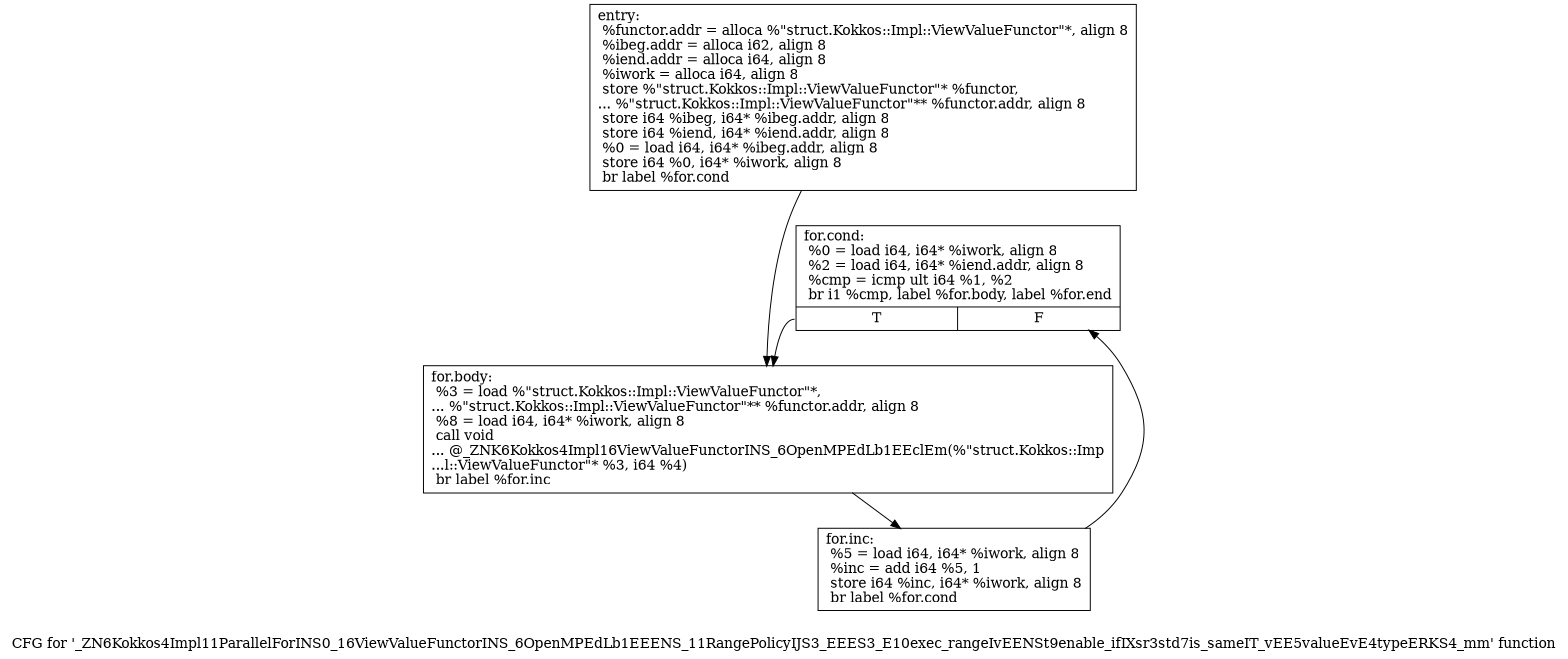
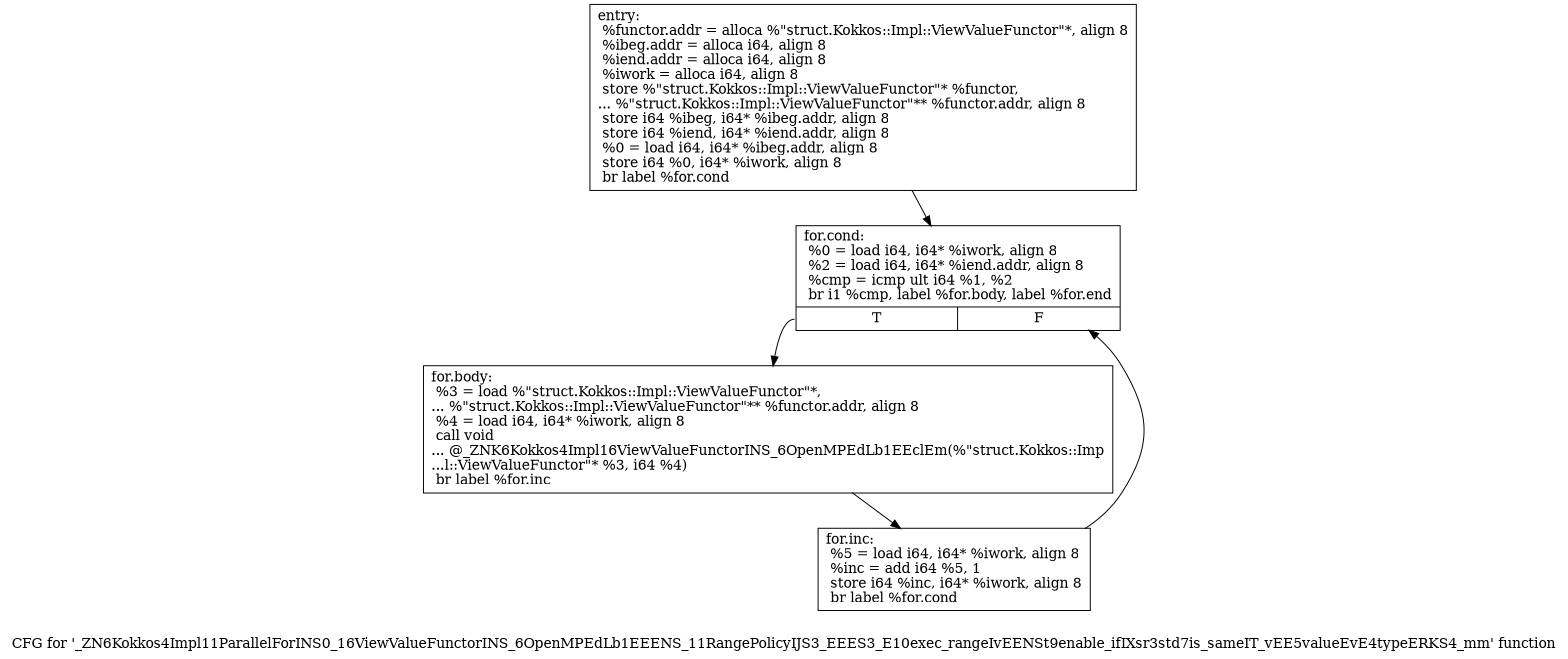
(712, 46) -> (712, 46)
(776, 271) -> (919, 204)
(558, 422) -> (558, 422)
